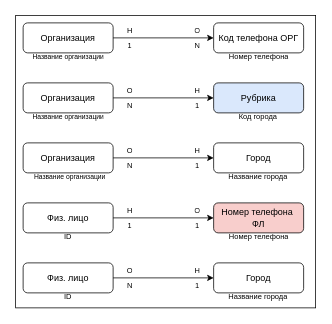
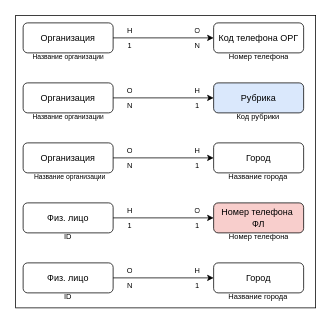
(258, 117) -> (258, 117)
